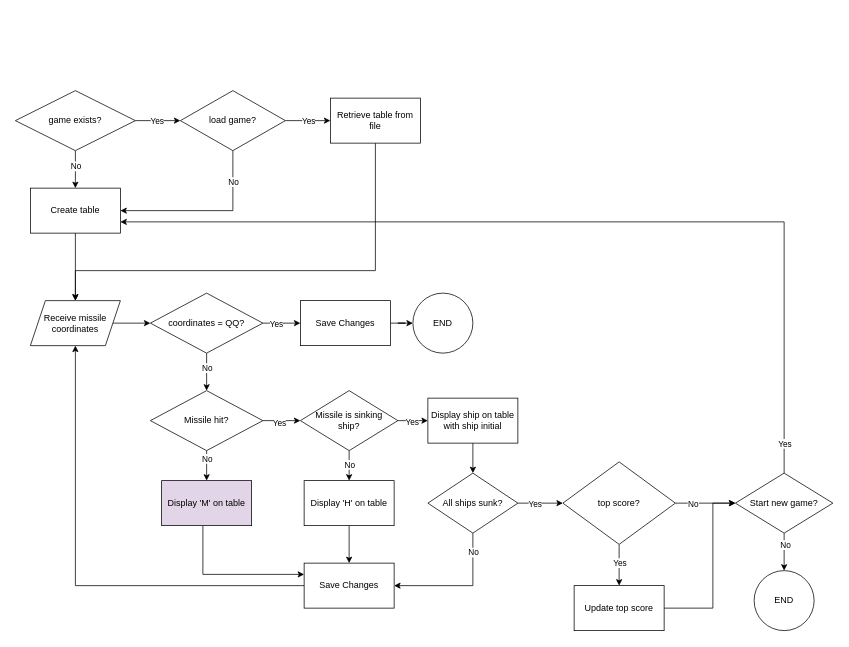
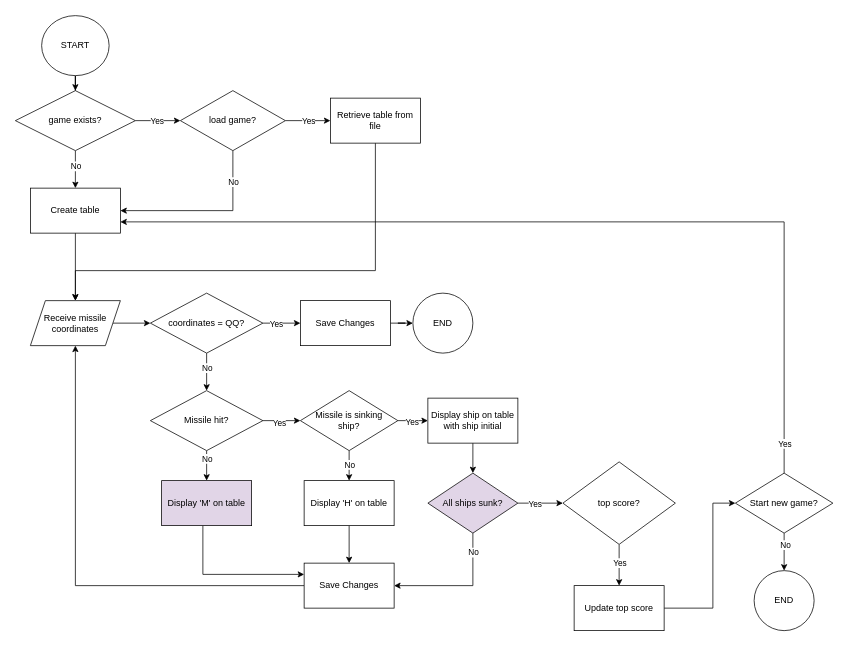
none -> (75, 45)
none -> (75, 85)
(473, 503) -> (473, 503)
(692, 503) -> none
